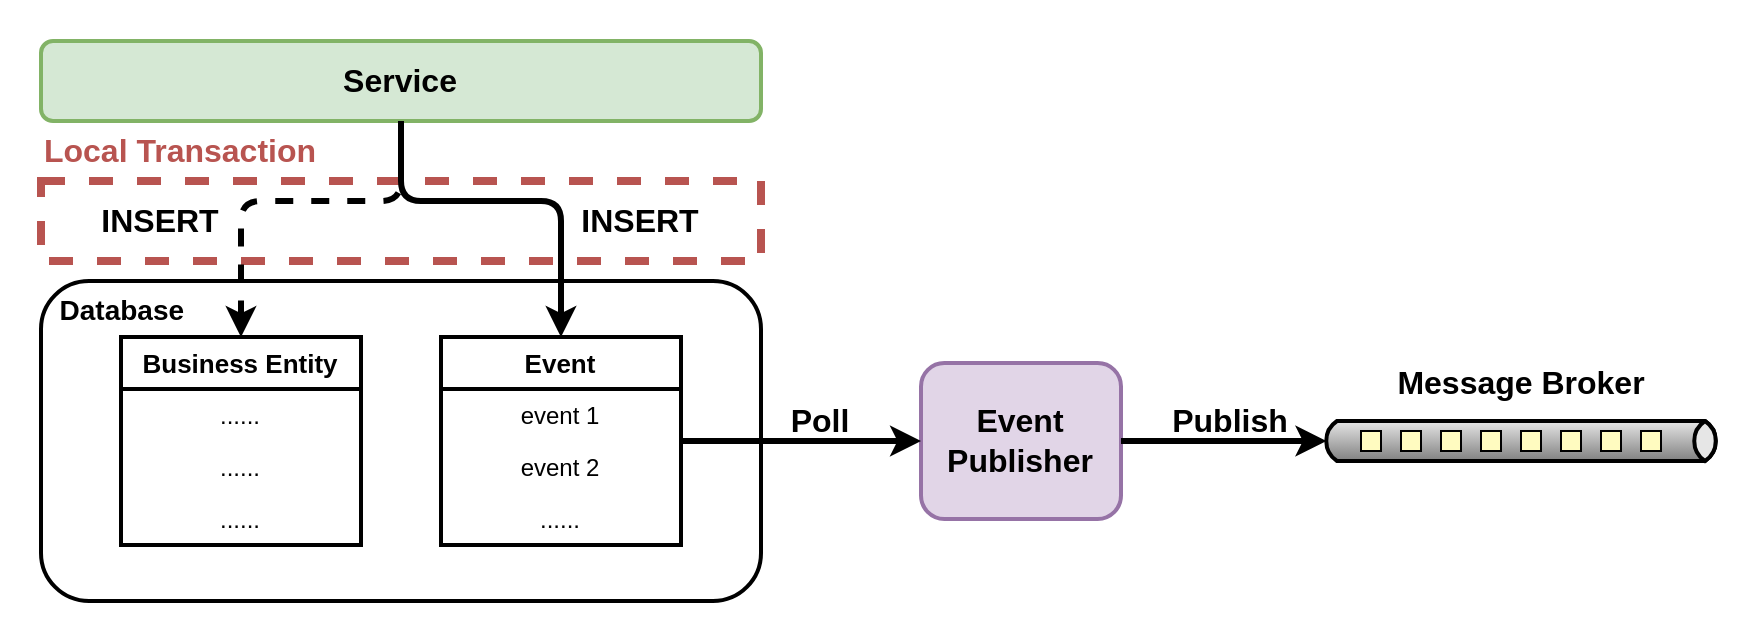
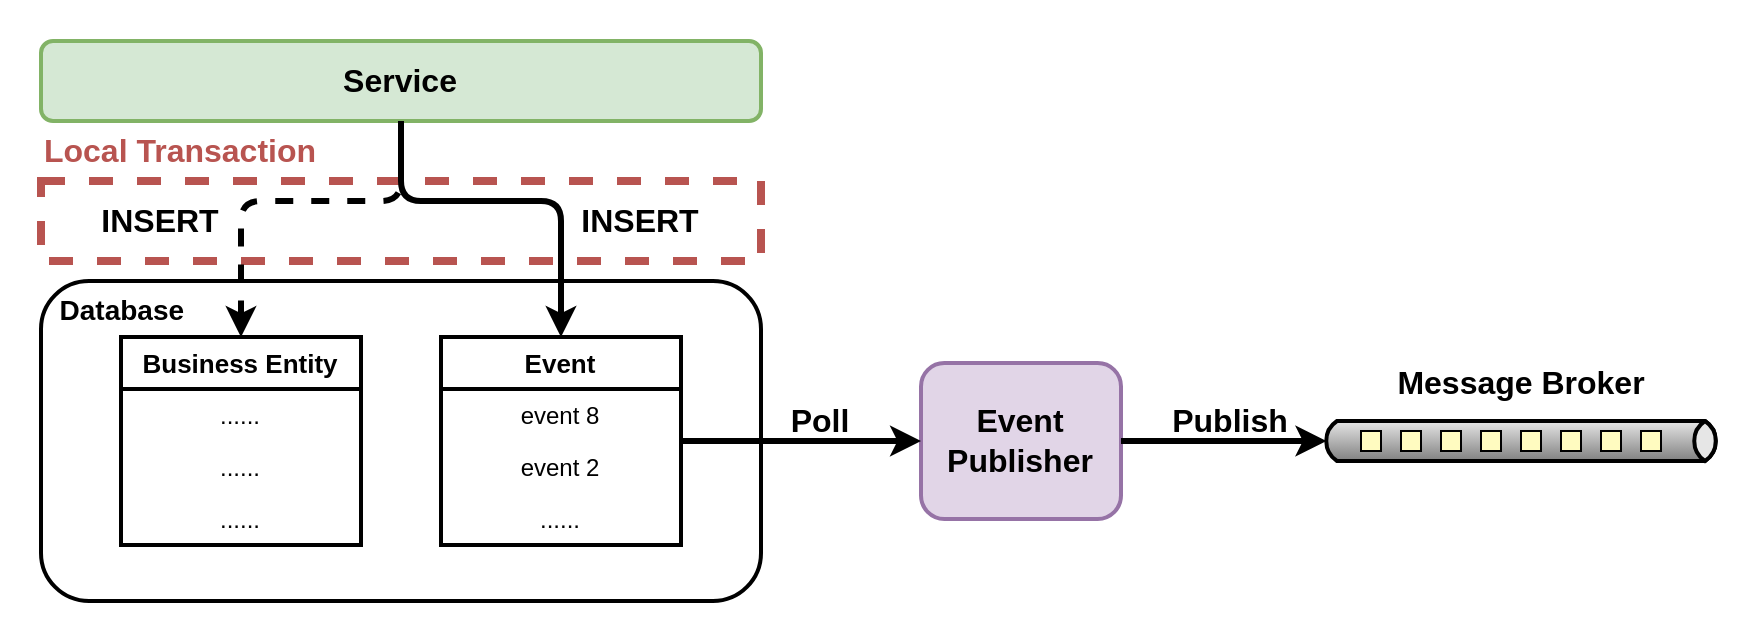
(560, 416) -> (560, 416)
